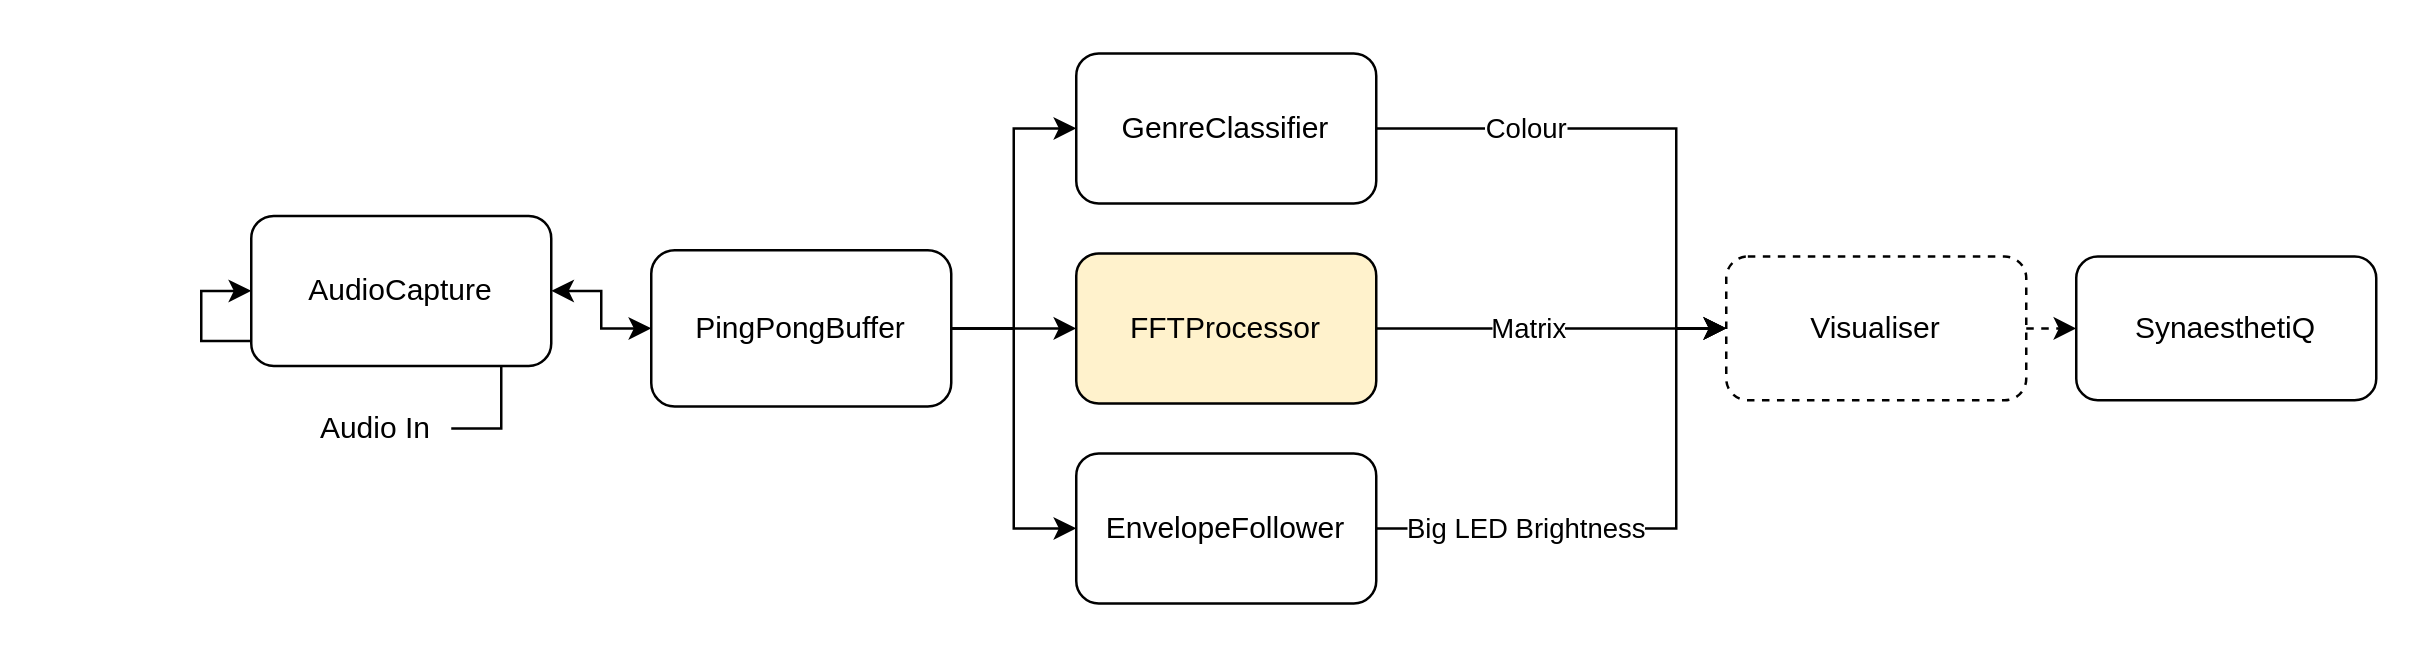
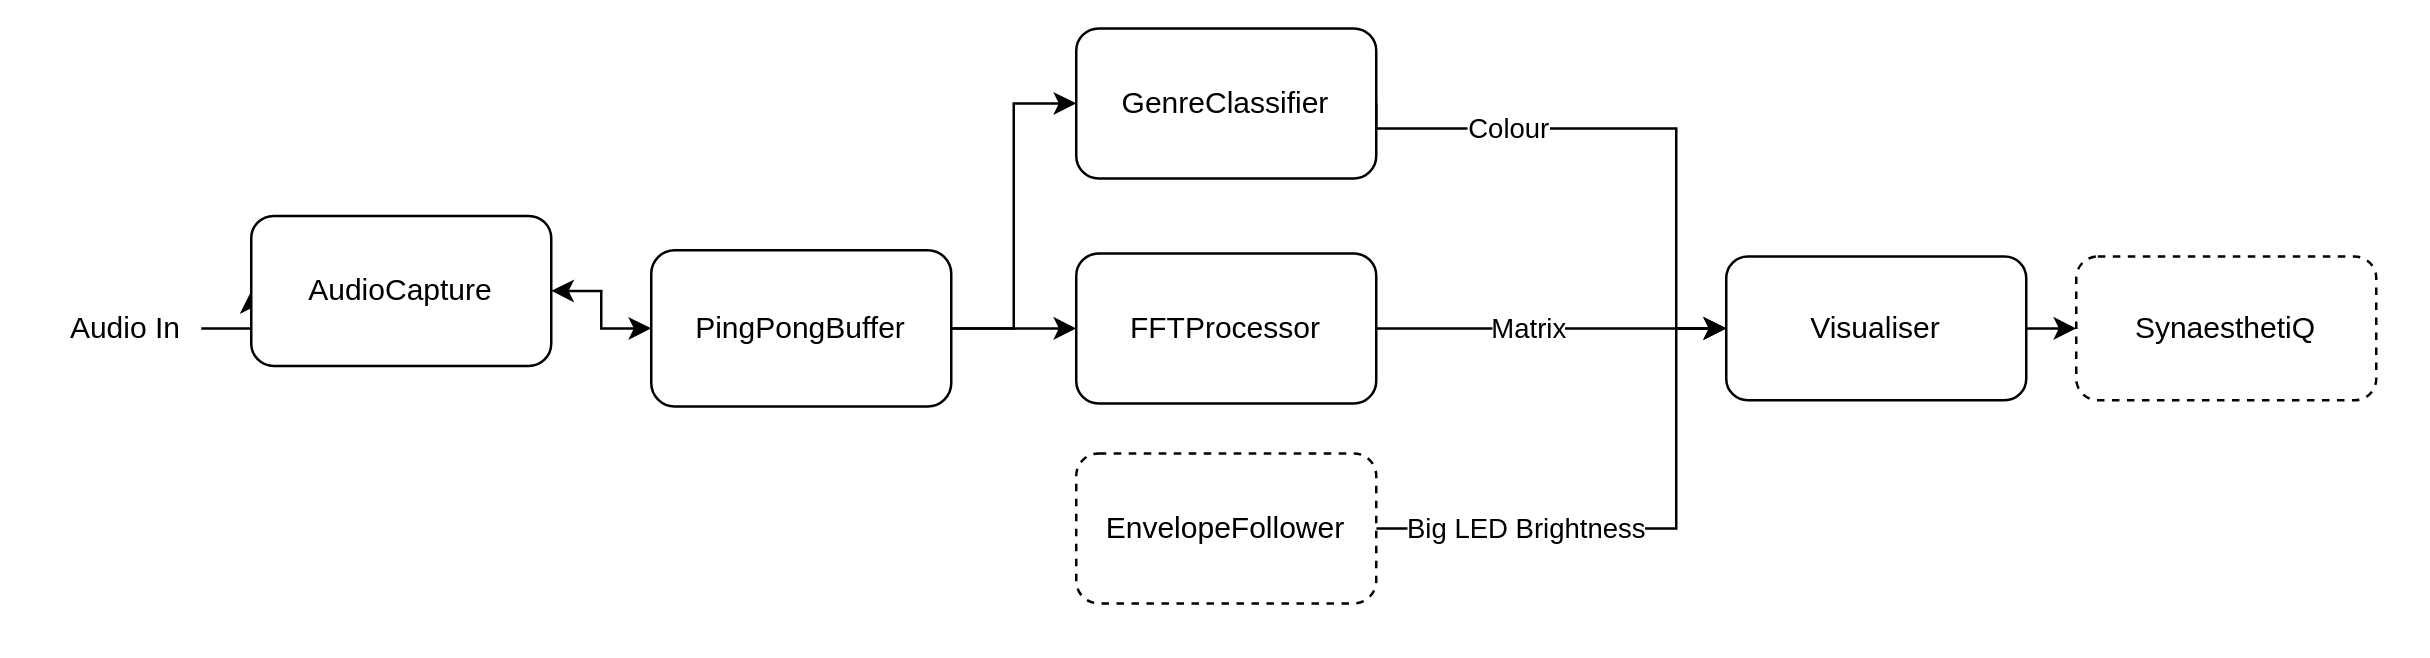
(1226, 128) -> (1226, 103)
(1226, 328) -> (1226, 328)
(1876, 328) -> (1876, 328)
(2041, 328) -> (2041, 328)
(2226, 328) -> (2226, 328)
(376, 428) -> (126, 328)
(1014, 453) -> none
(1226, 528) -> (1226, 528)
